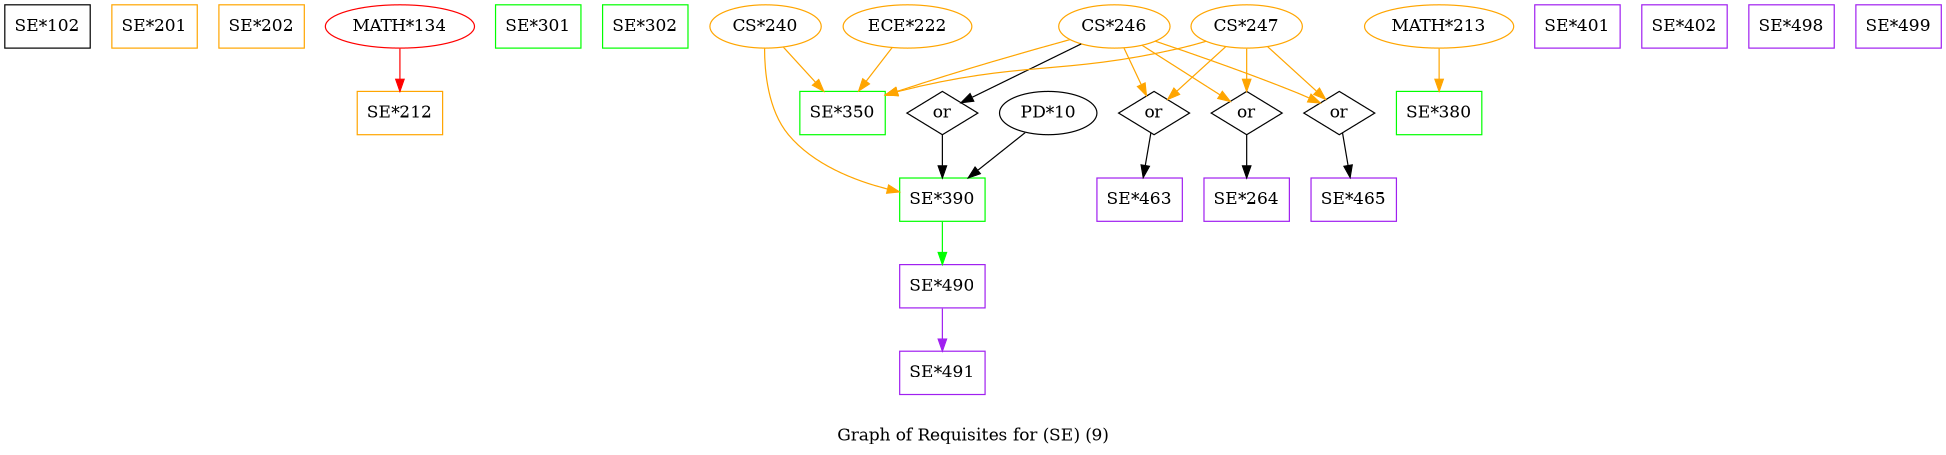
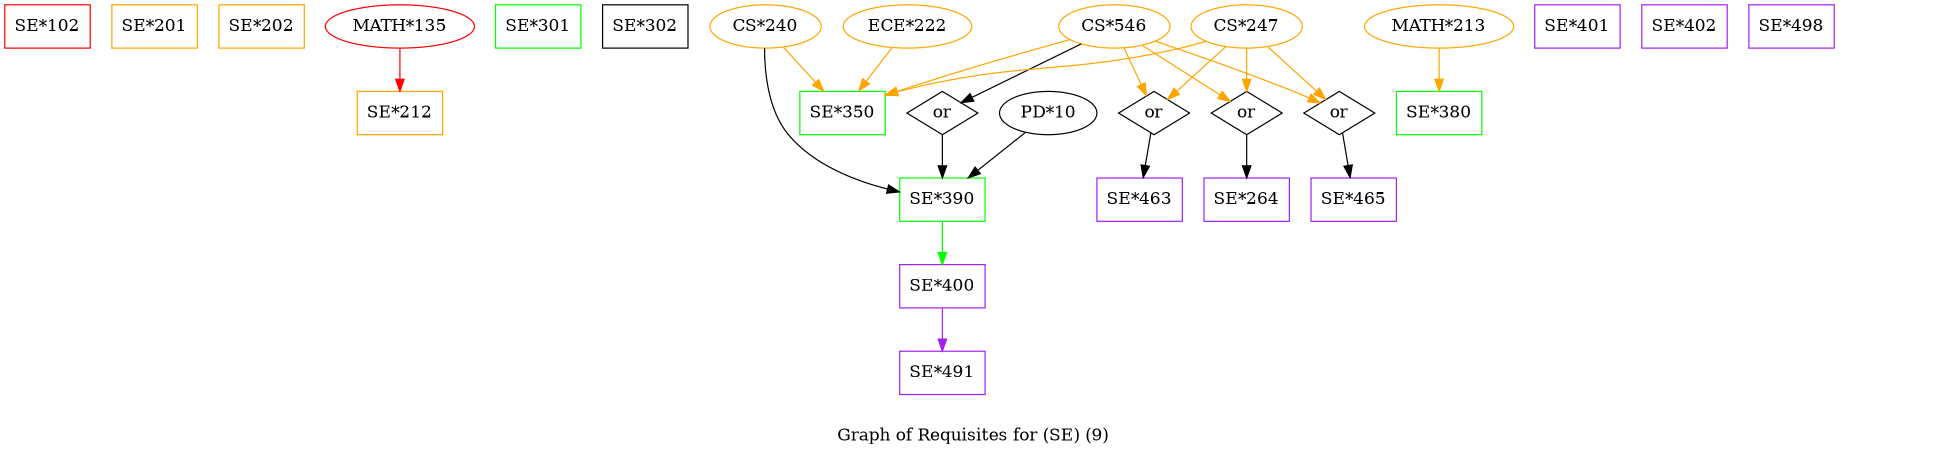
(48, 26) -> (48, 26)
(400, 26) -> (400, 26)
(645, 26) -> (645, 26)
(1114, 26) -> (1114, 26)
(1899, 26) -> none
(796, 143) -> (796, 143)
(942, 286) -> (942, 286)
